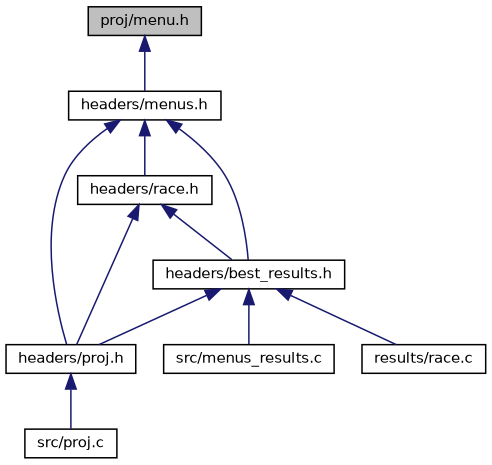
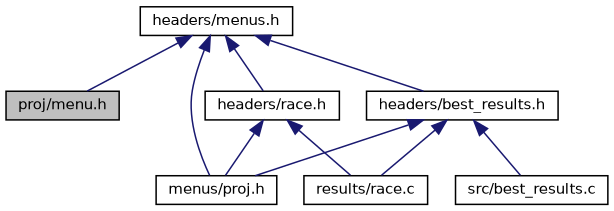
(145, 71) -> (133, 67)
(203, 237) -> (316, 145)
(71, 359) -> (216, 190)
(249, 359) -> (532, 190)
(71, 443) -> none
